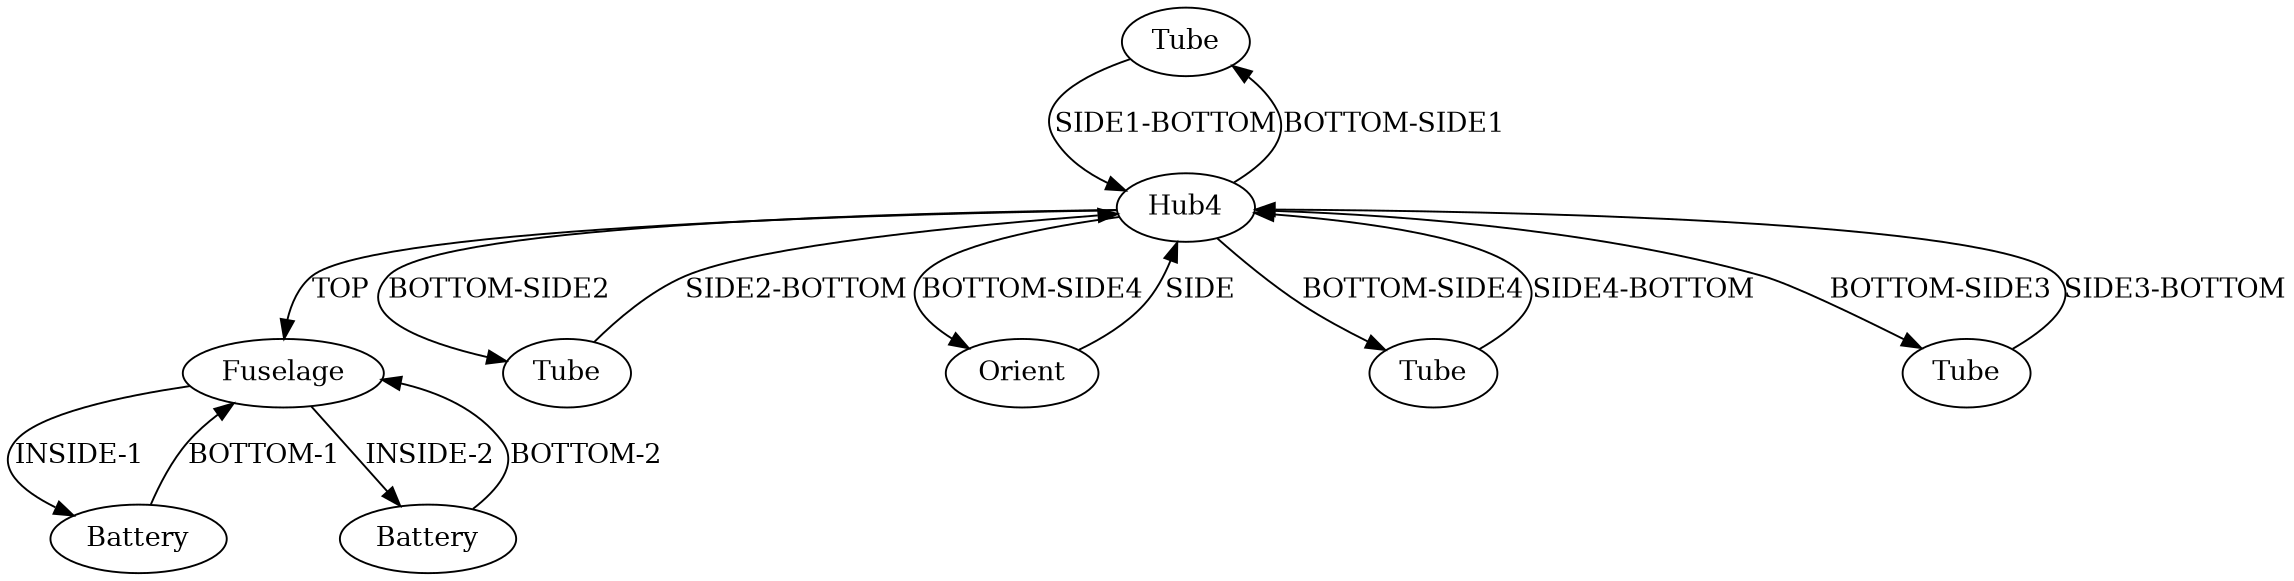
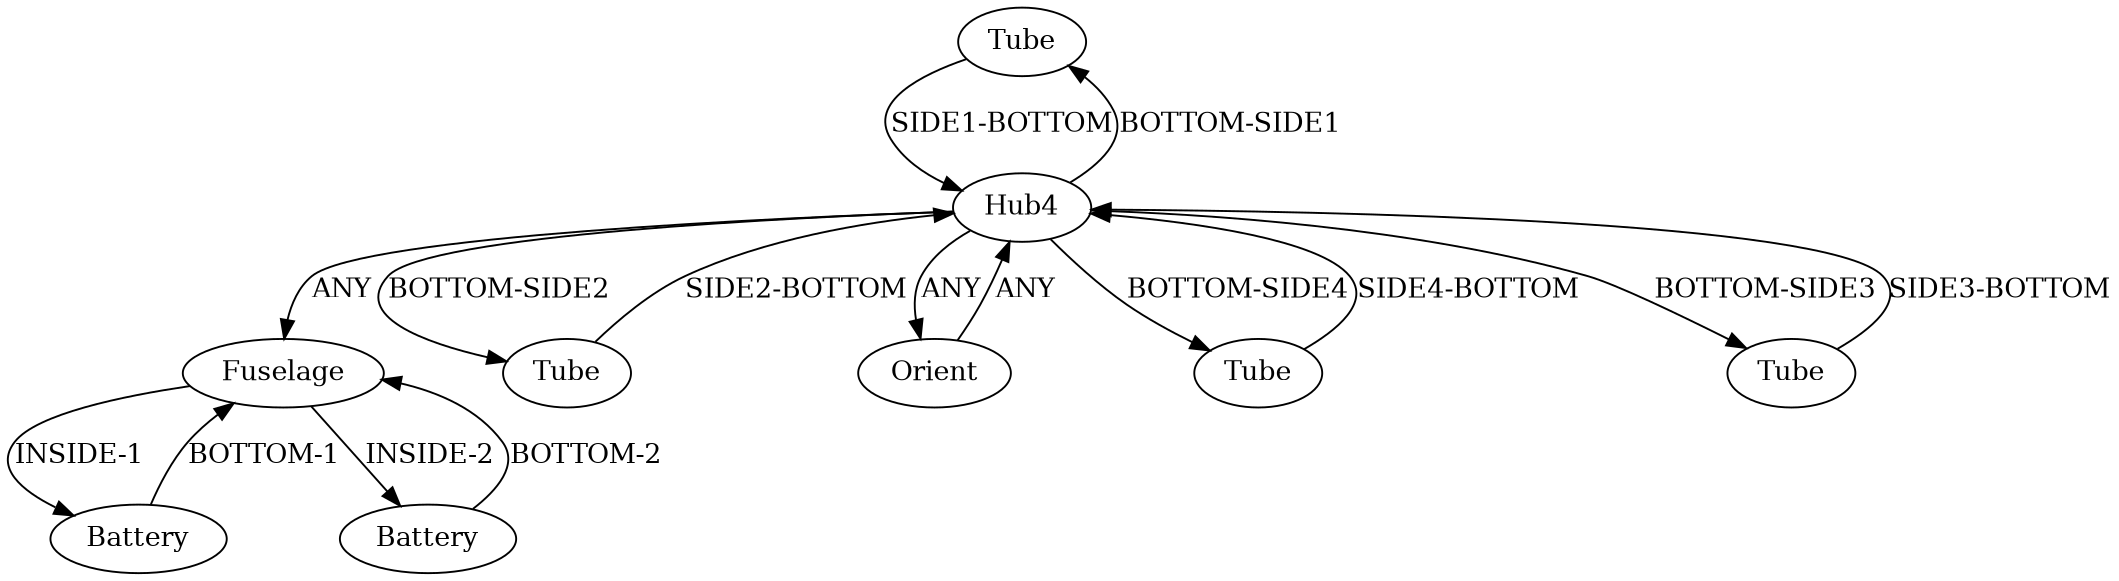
(341, 290) -> (341, 290)
(1033, 290) -> (951, 290)
(1200, 290) -> (1025, 290)
